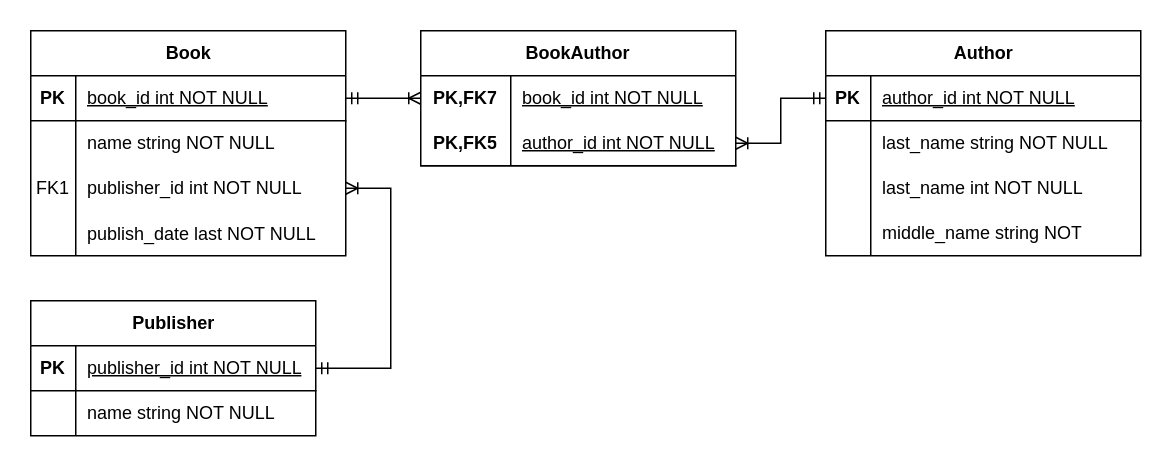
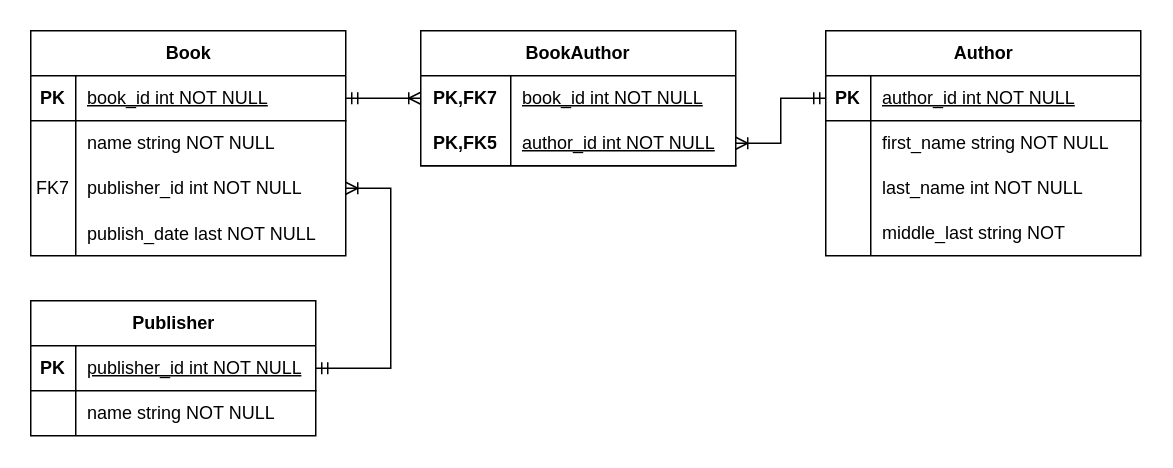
(997, 143) -> (1002, 143)
(53, 188) -> (53, 188)
(982, 233) -> (980, 233)
